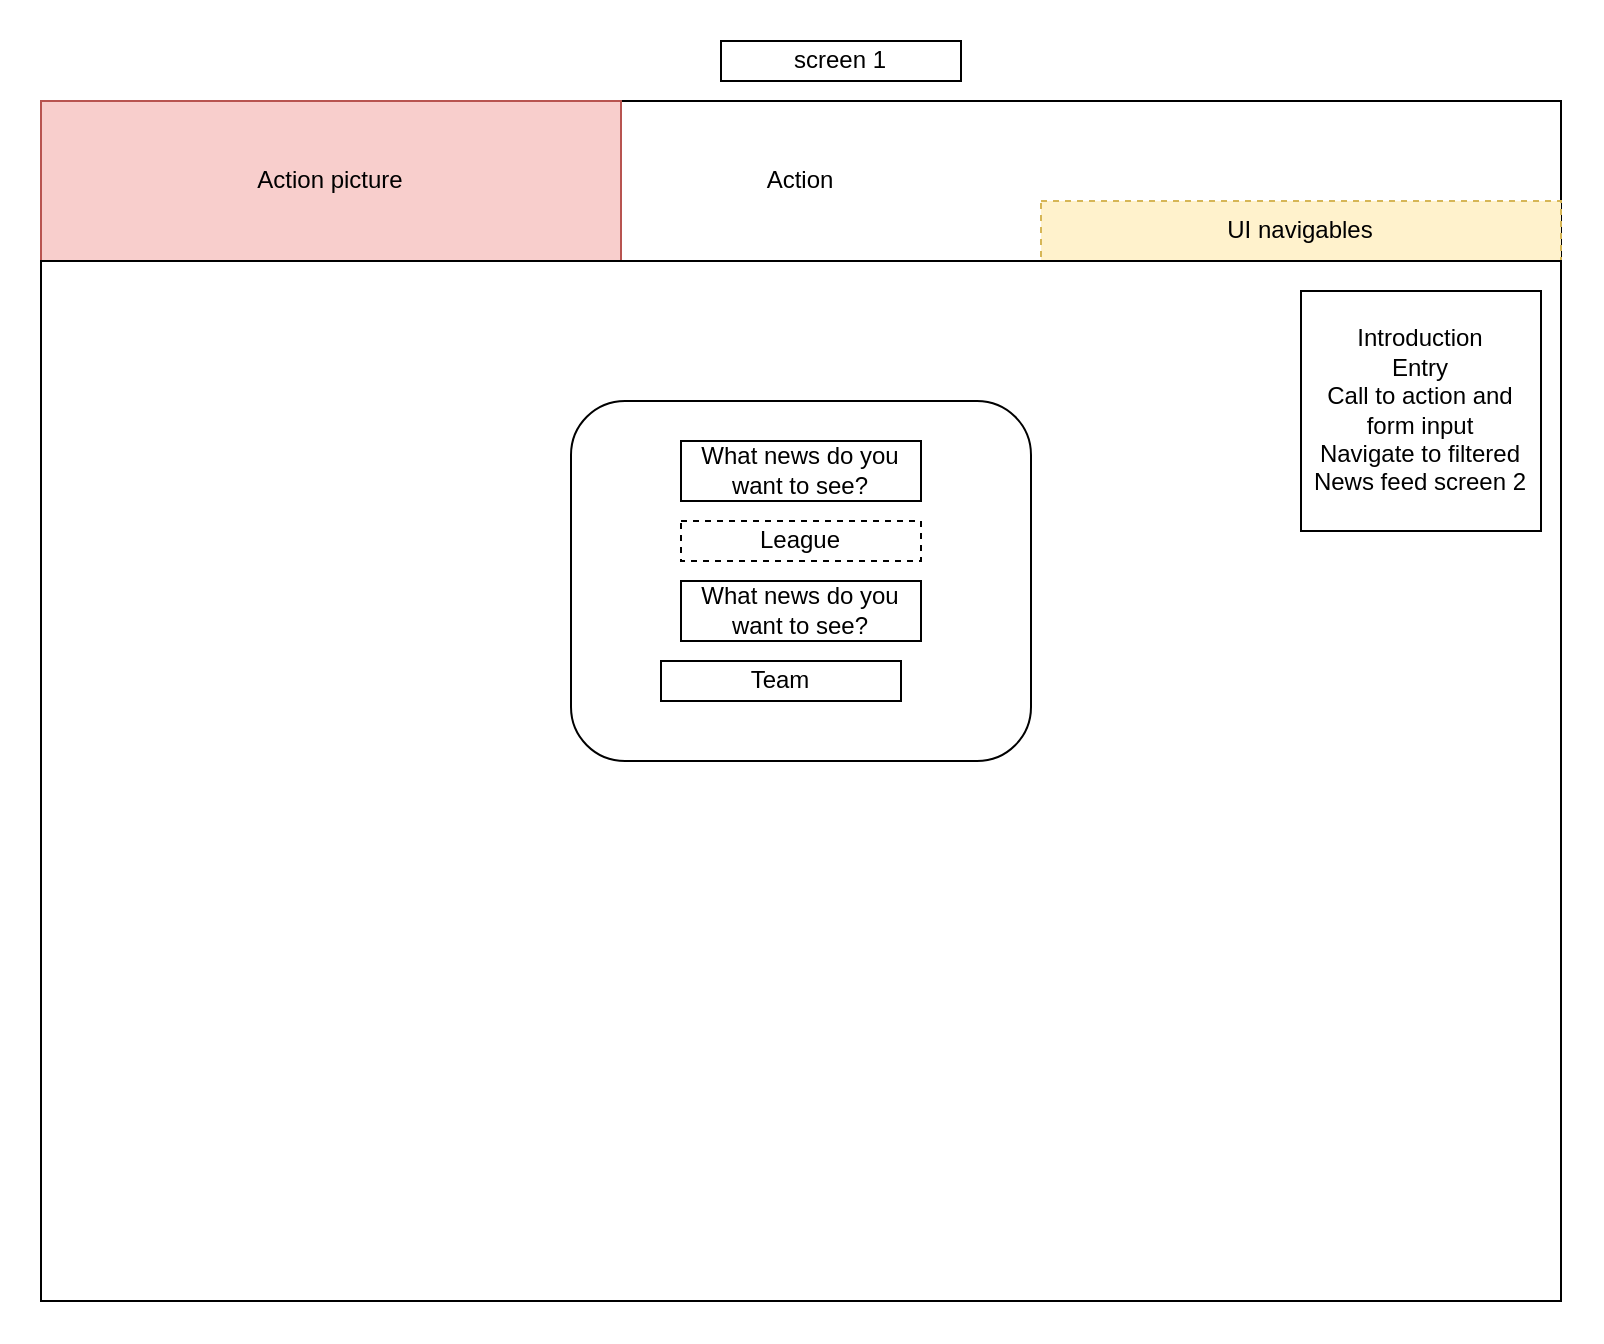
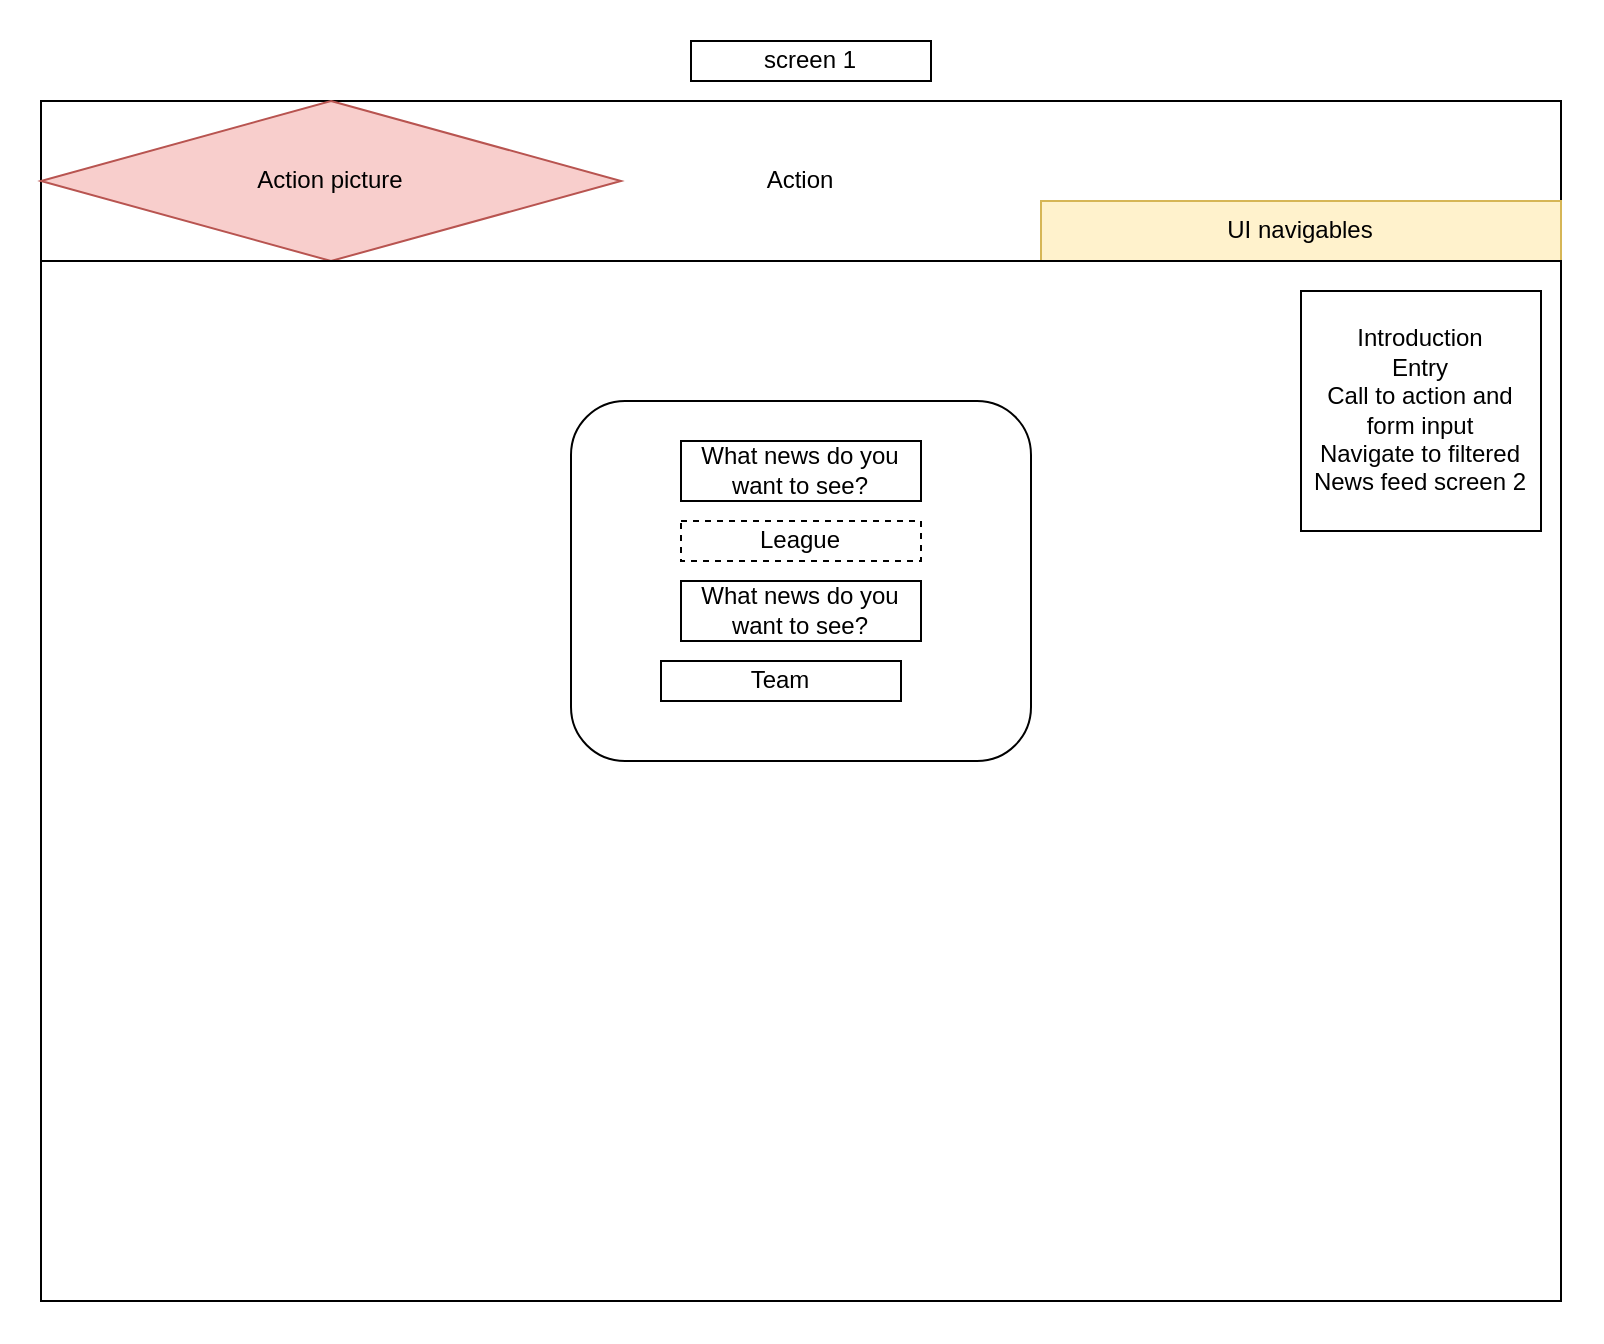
(841, 61) -> (811, 61)
(331, 181) -> (331, 181)
(1301, 231) -> (1301, 231)
